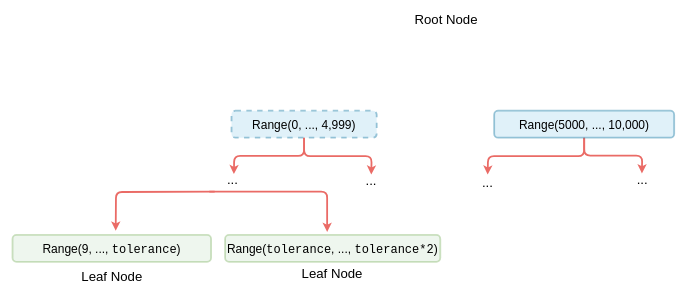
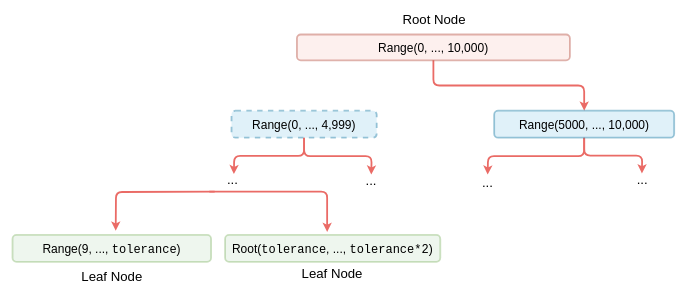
(446, 20) -> (434, 20)
none -> (433, 47)
none -> (506, 86)
(332, 249) -> (332, 249)
